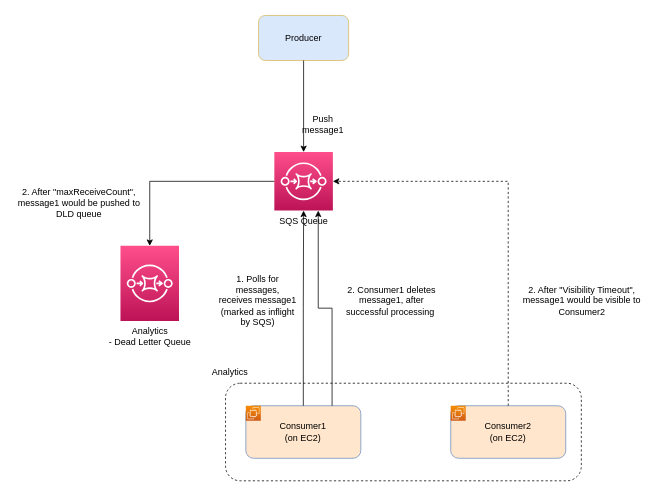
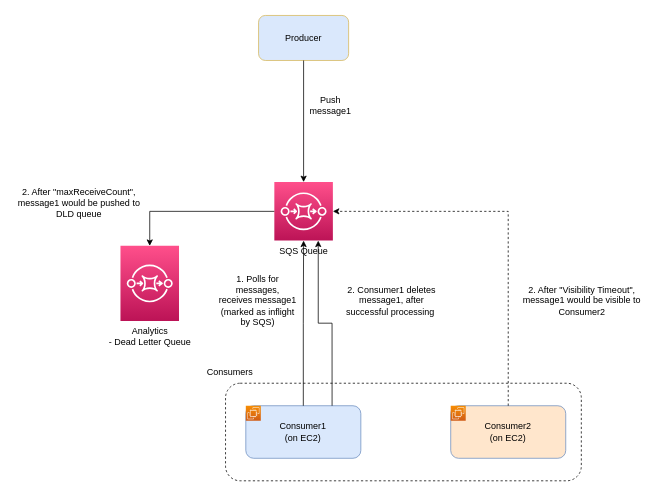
(323, 124) -> (330, 105)
(303, 181) -> (303, 211)
(230, 372) -> (230, 372)
(303, 432) -> (303, 432)
